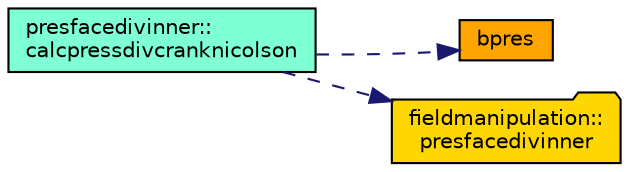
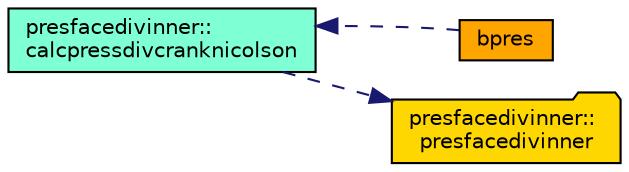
(377, 54) -> (398, 27)
(506, 131) -> (506, 131)
